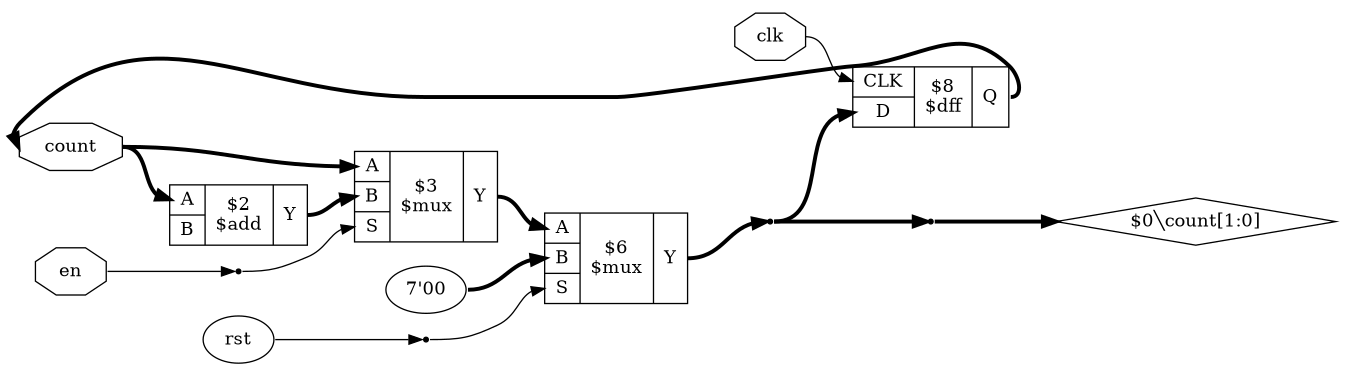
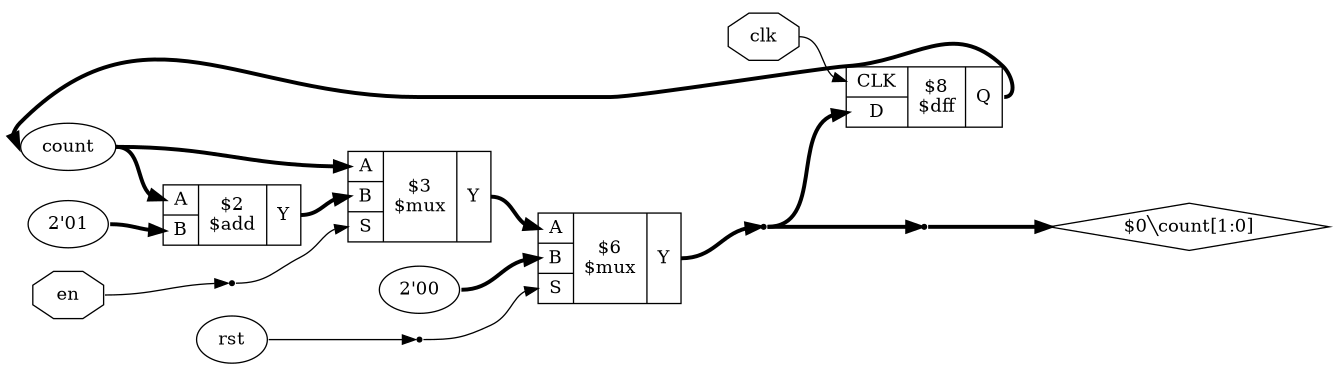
(71, 147) -> (68, 147)
none -> (68, 224)
(426, 290) -> (419, 290)
